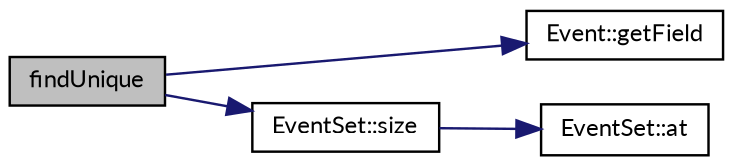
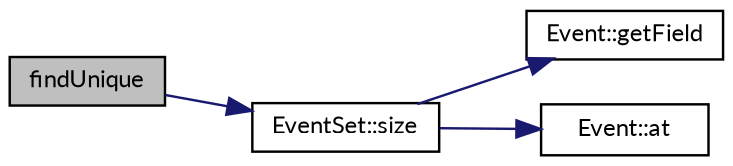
(334, 60) -> (474, 85)
(625, 130) -> (625, 130)
